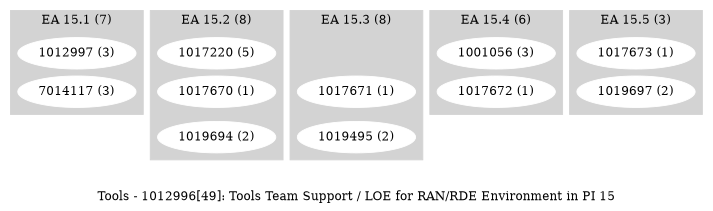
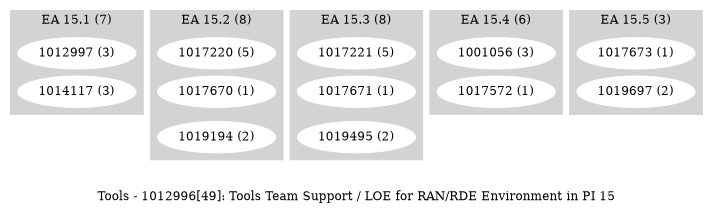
none -> (356, 53)
(77, 92) -> (77, 92)
(496, 92) -> (496, 92)
(217, 137) -> (217, 137)
